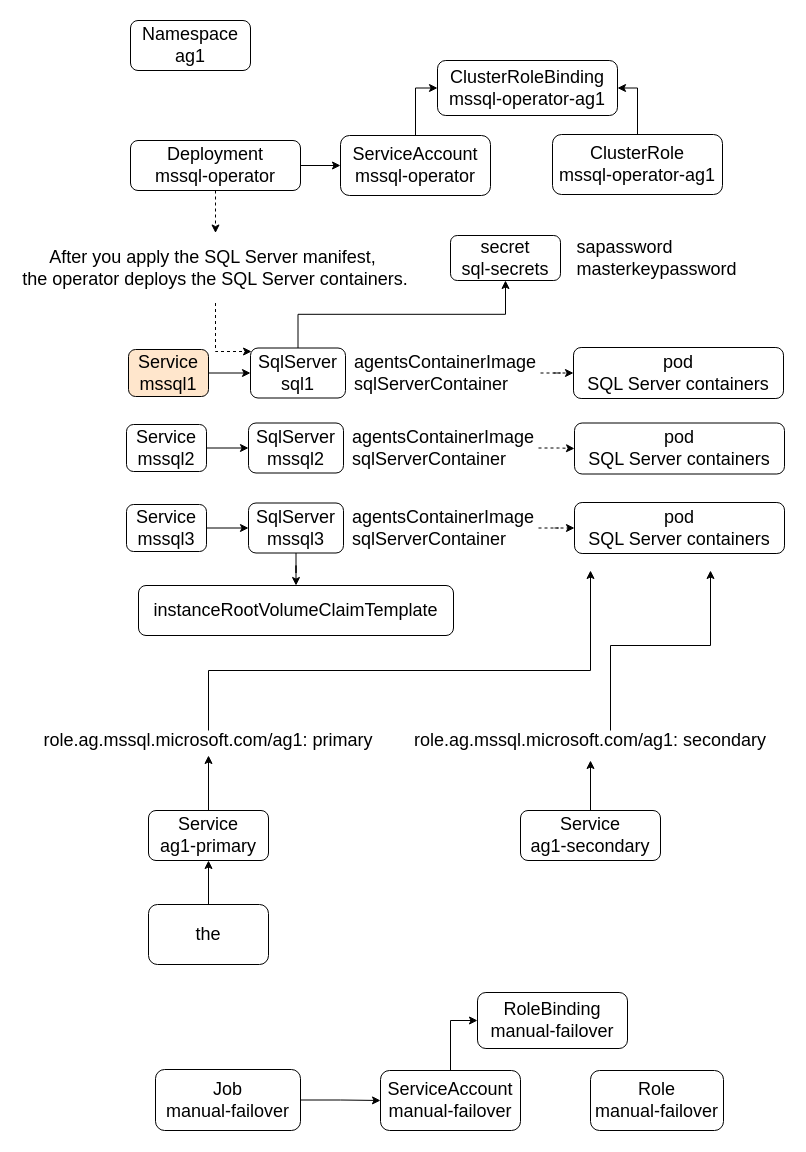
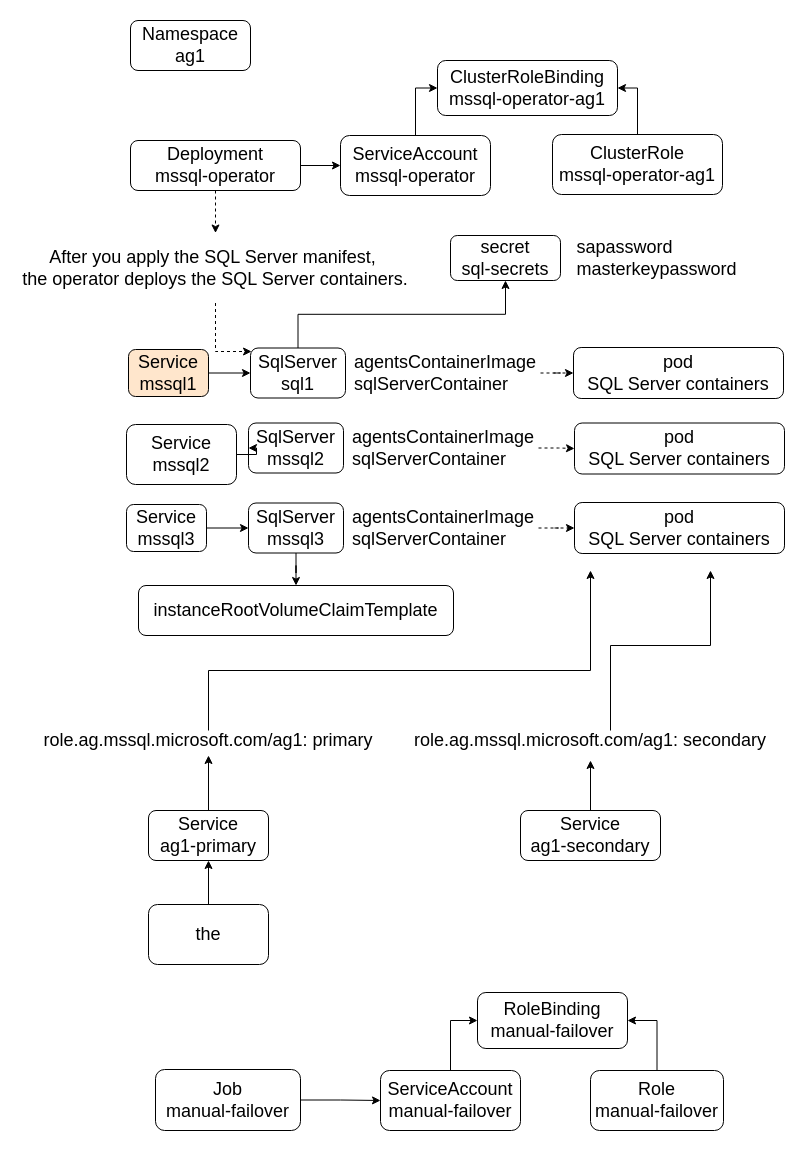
(167, 448) -> (182, 455)
none -> (657, 1035)
